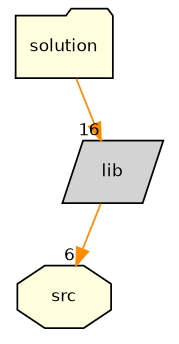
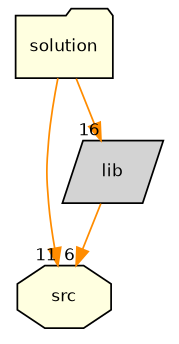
none -> (47, 163)
